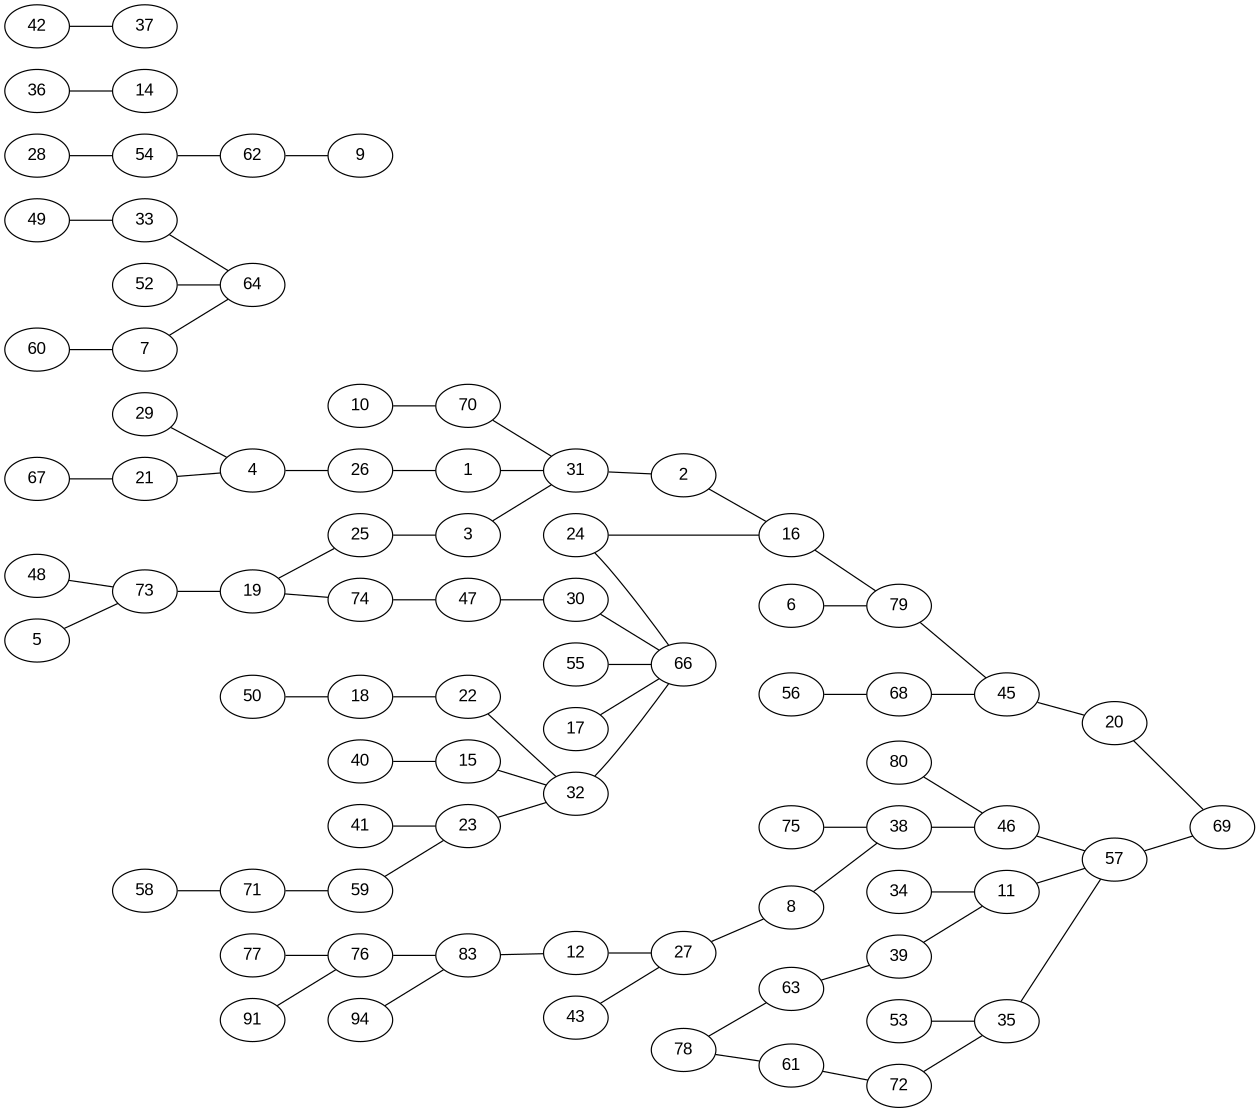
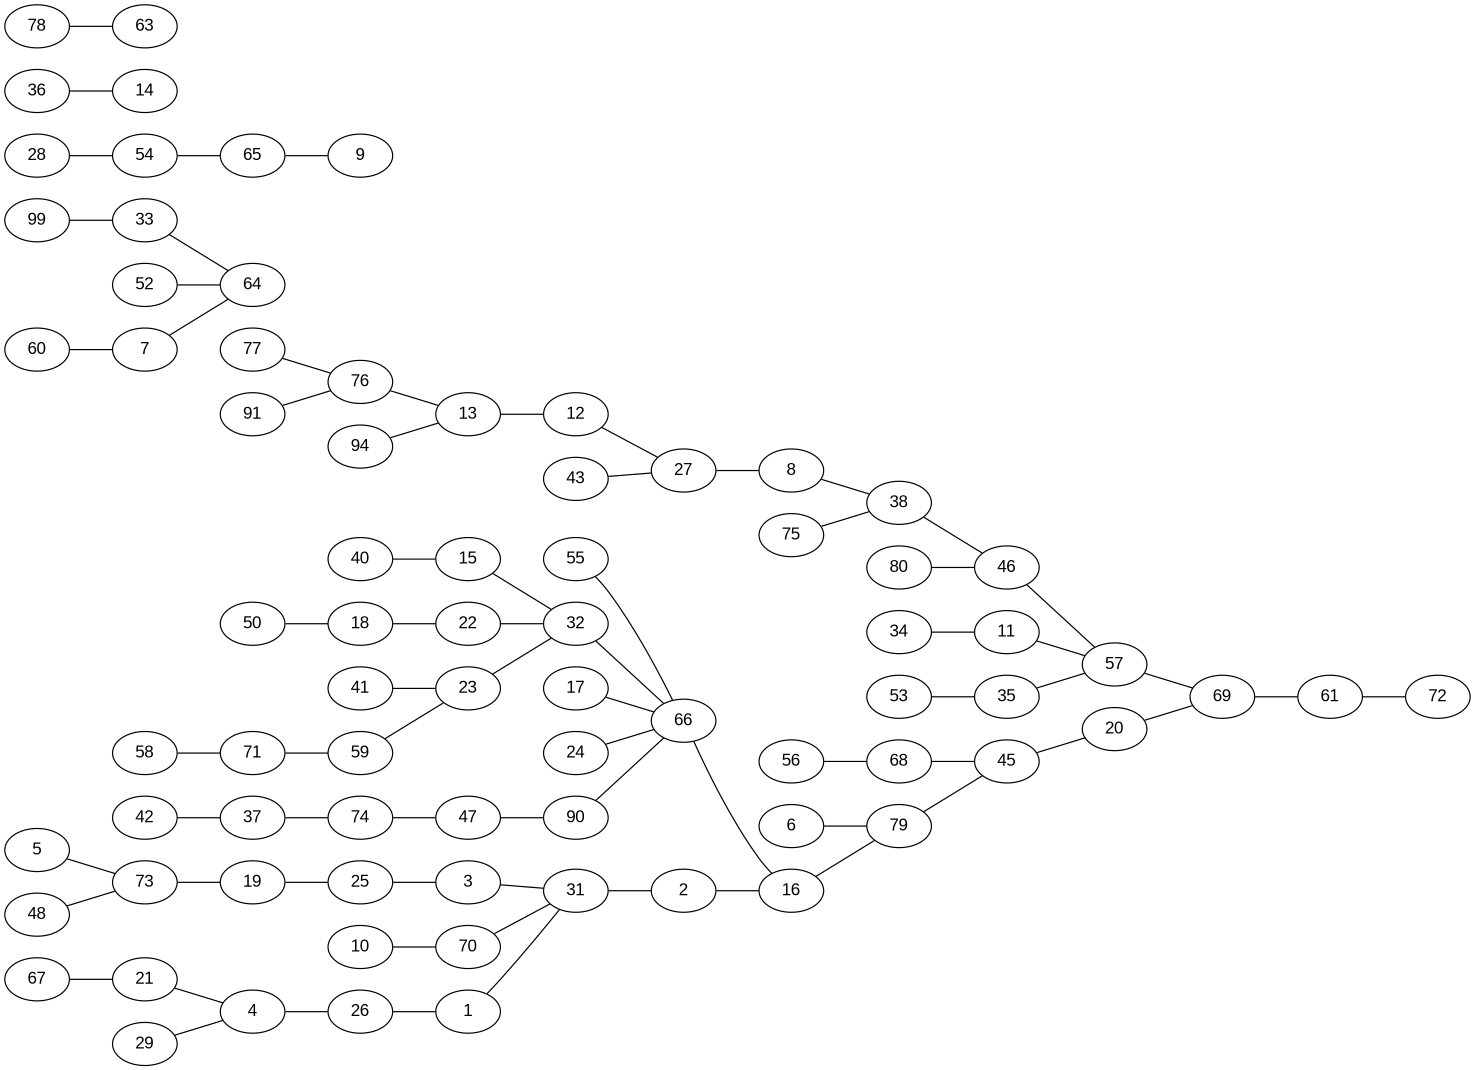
(253, 156) -> (253, 156)
(37, 220) -> (37, 220)
(684, 535) -> (728, 810)
(306, 596) -> (307, 818)
(576, 600) -> (576, 818)
(468, 955) -> (468, 414)
(899, 957) -> none
(953, 1054) -> none
(737, 1058) -> (1276, 697)
